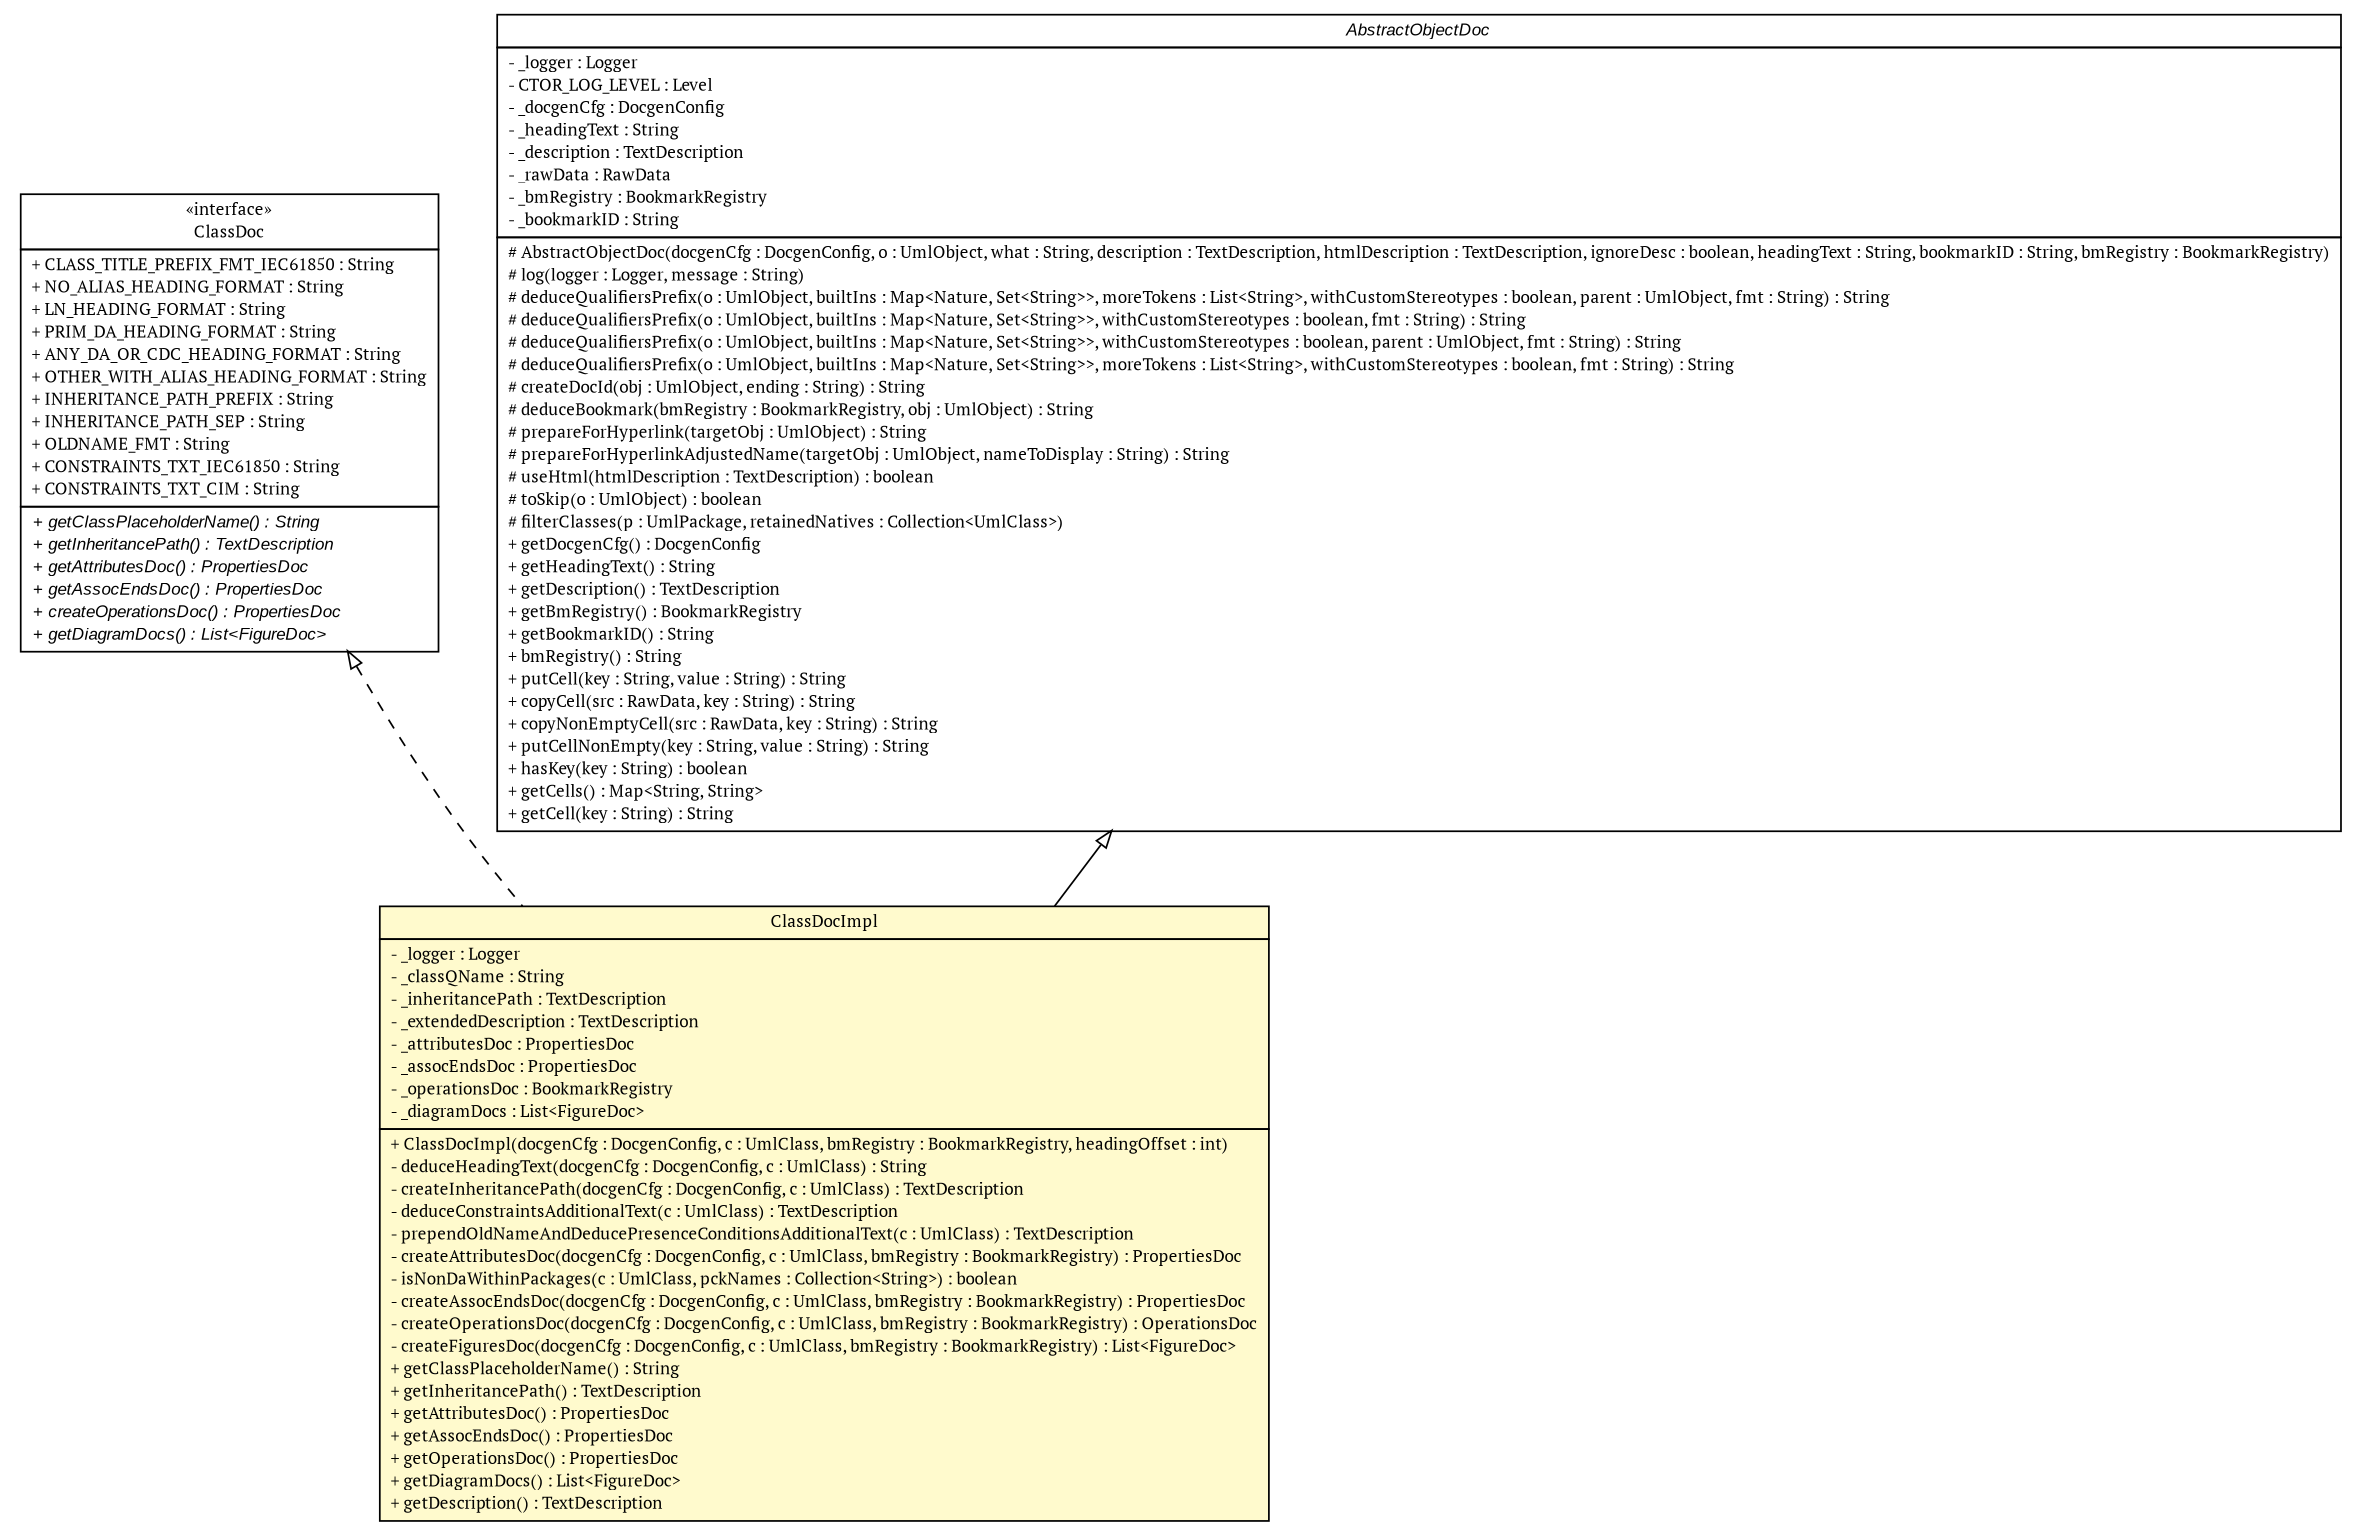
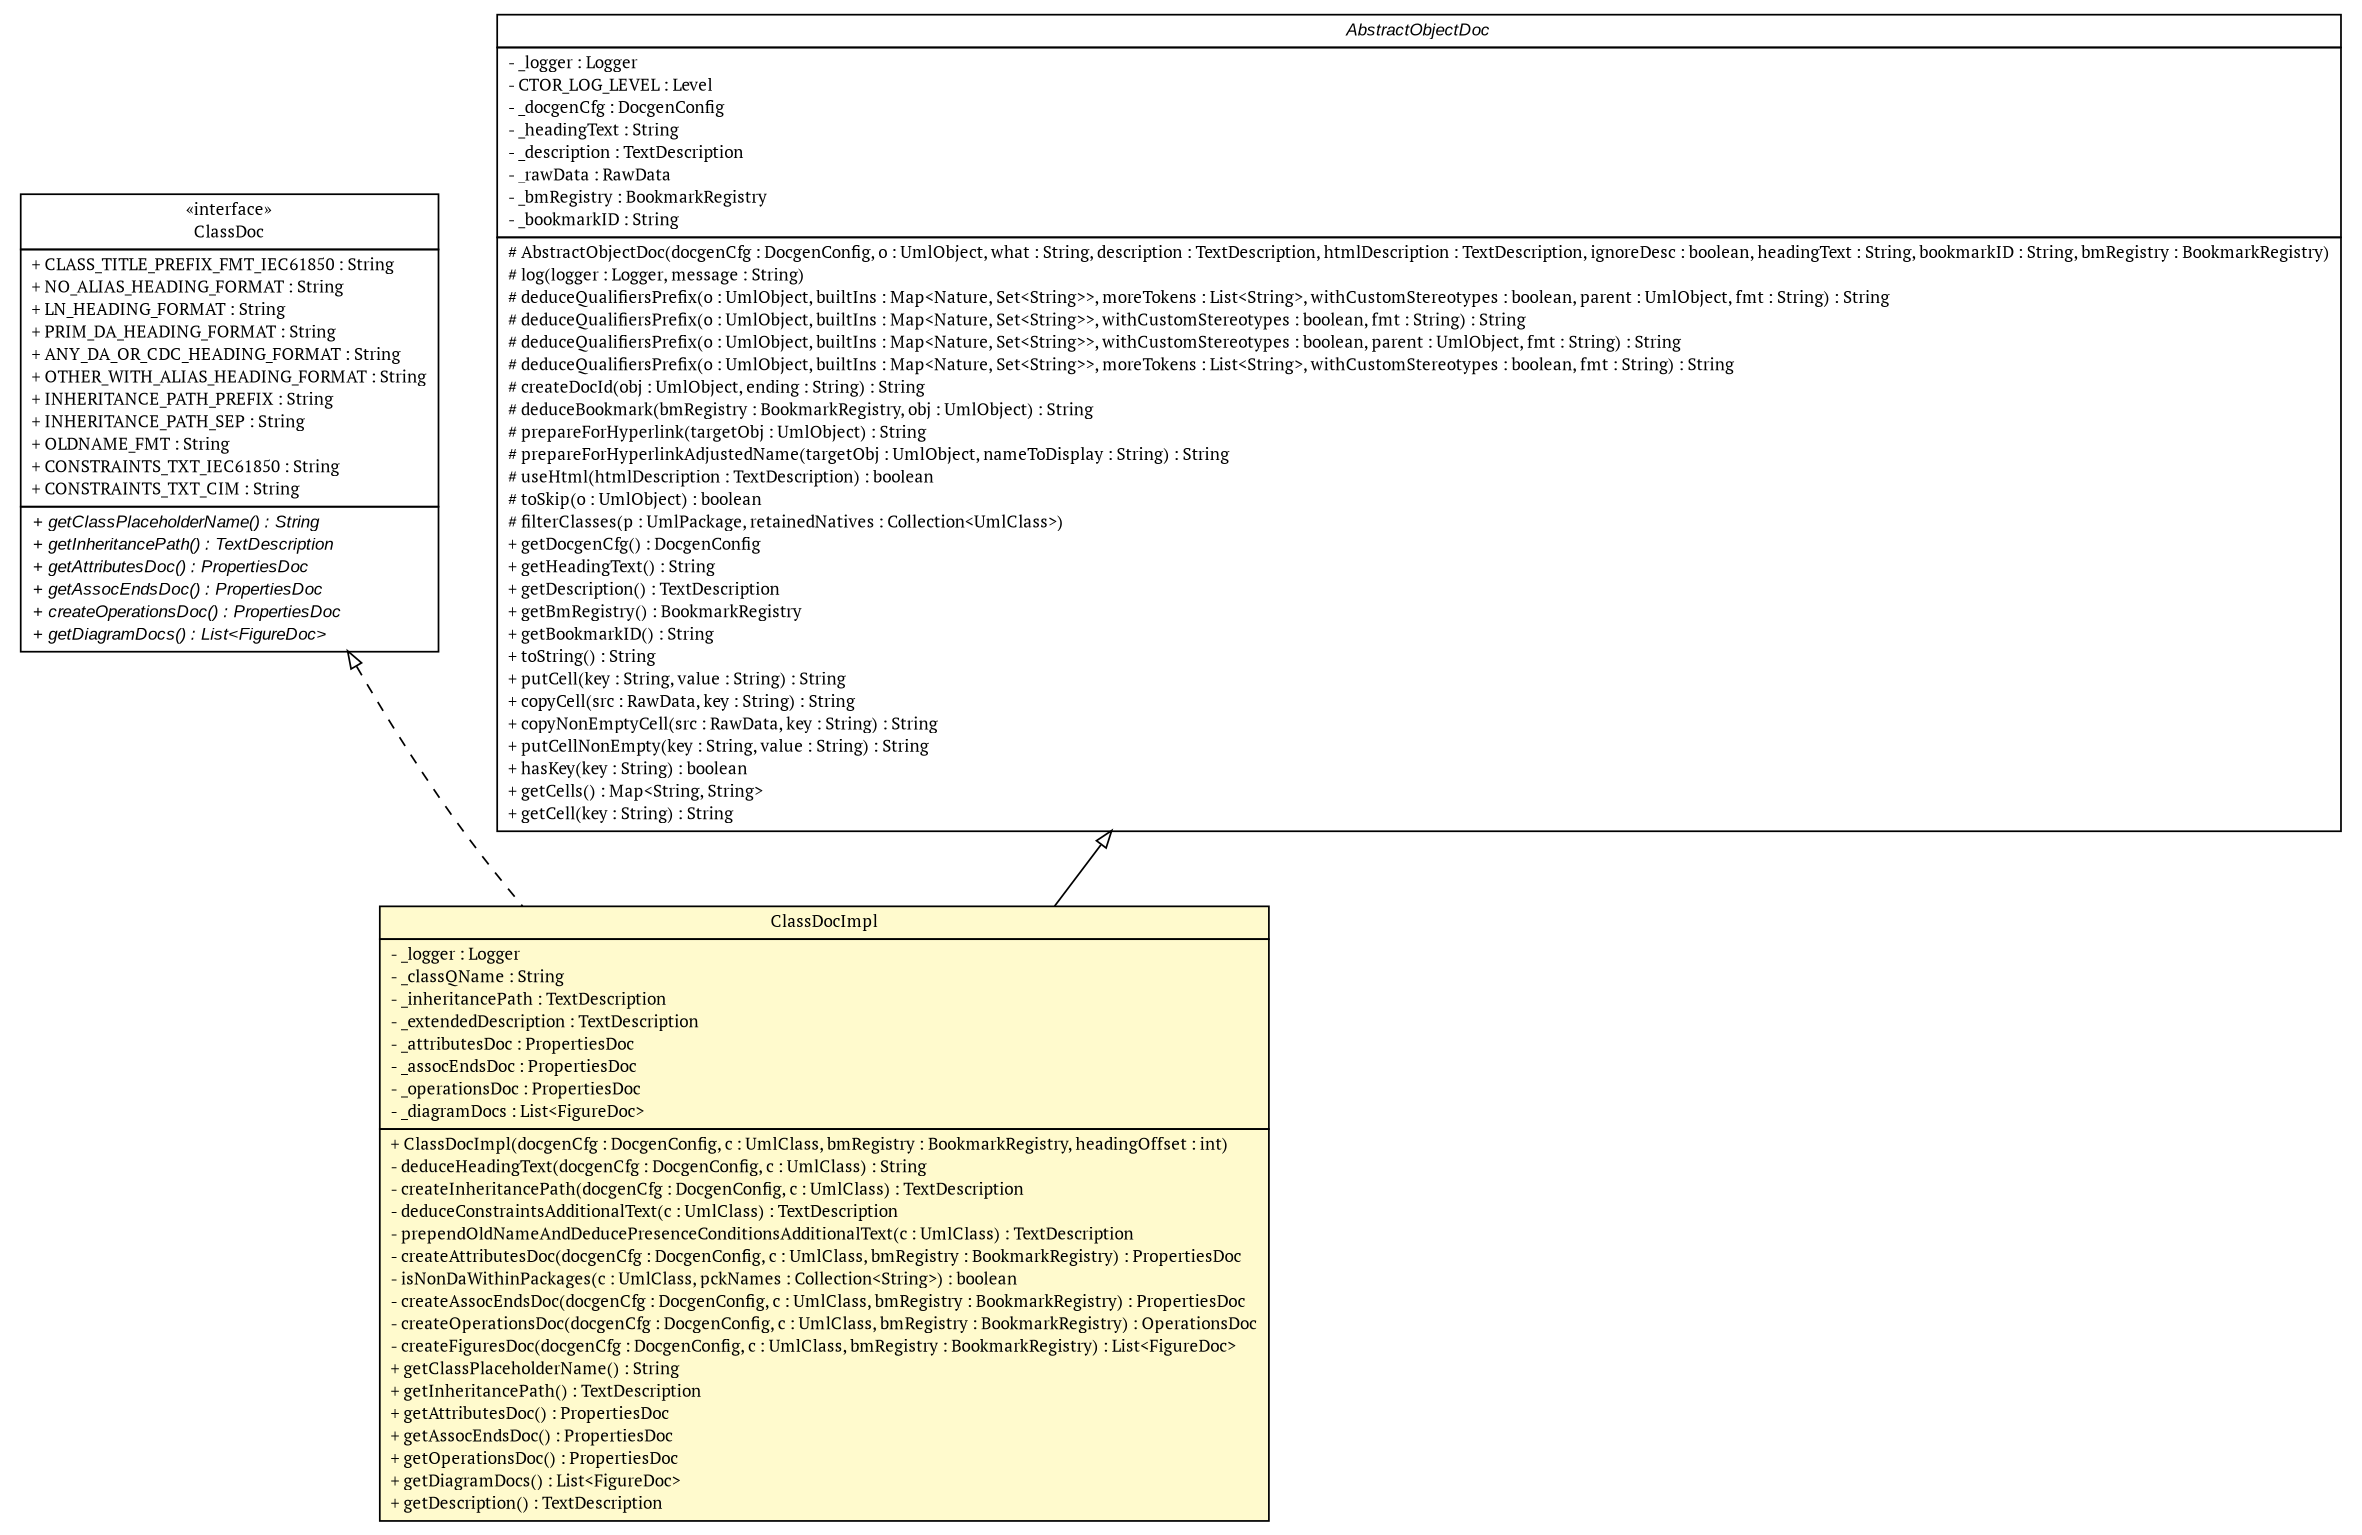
(596, 657) -> (583, 657)
(533, 1089) -> (516, 1089)
